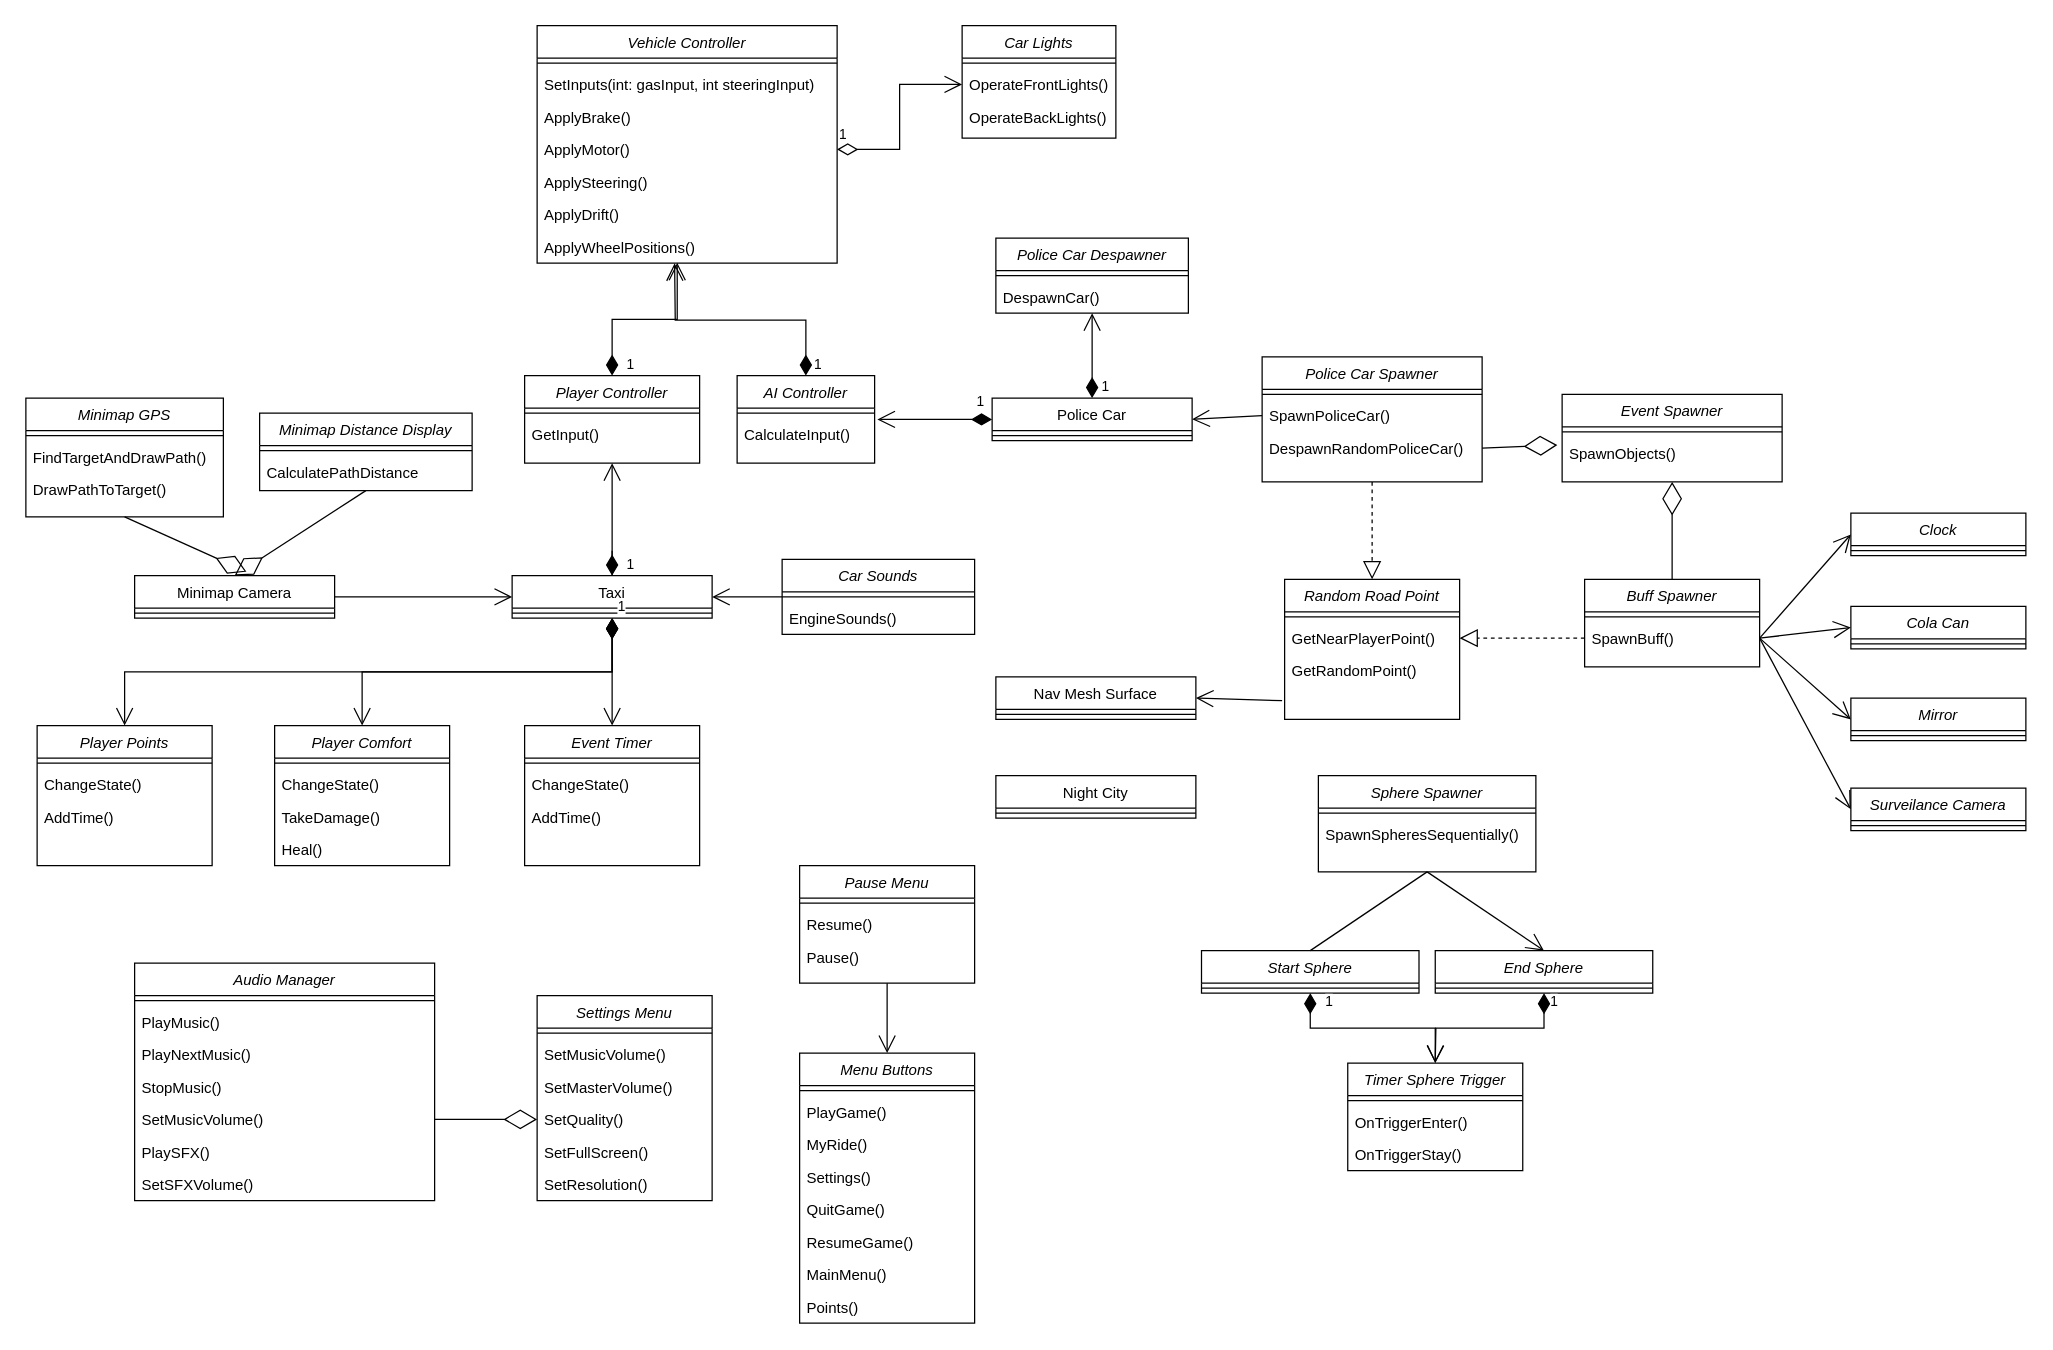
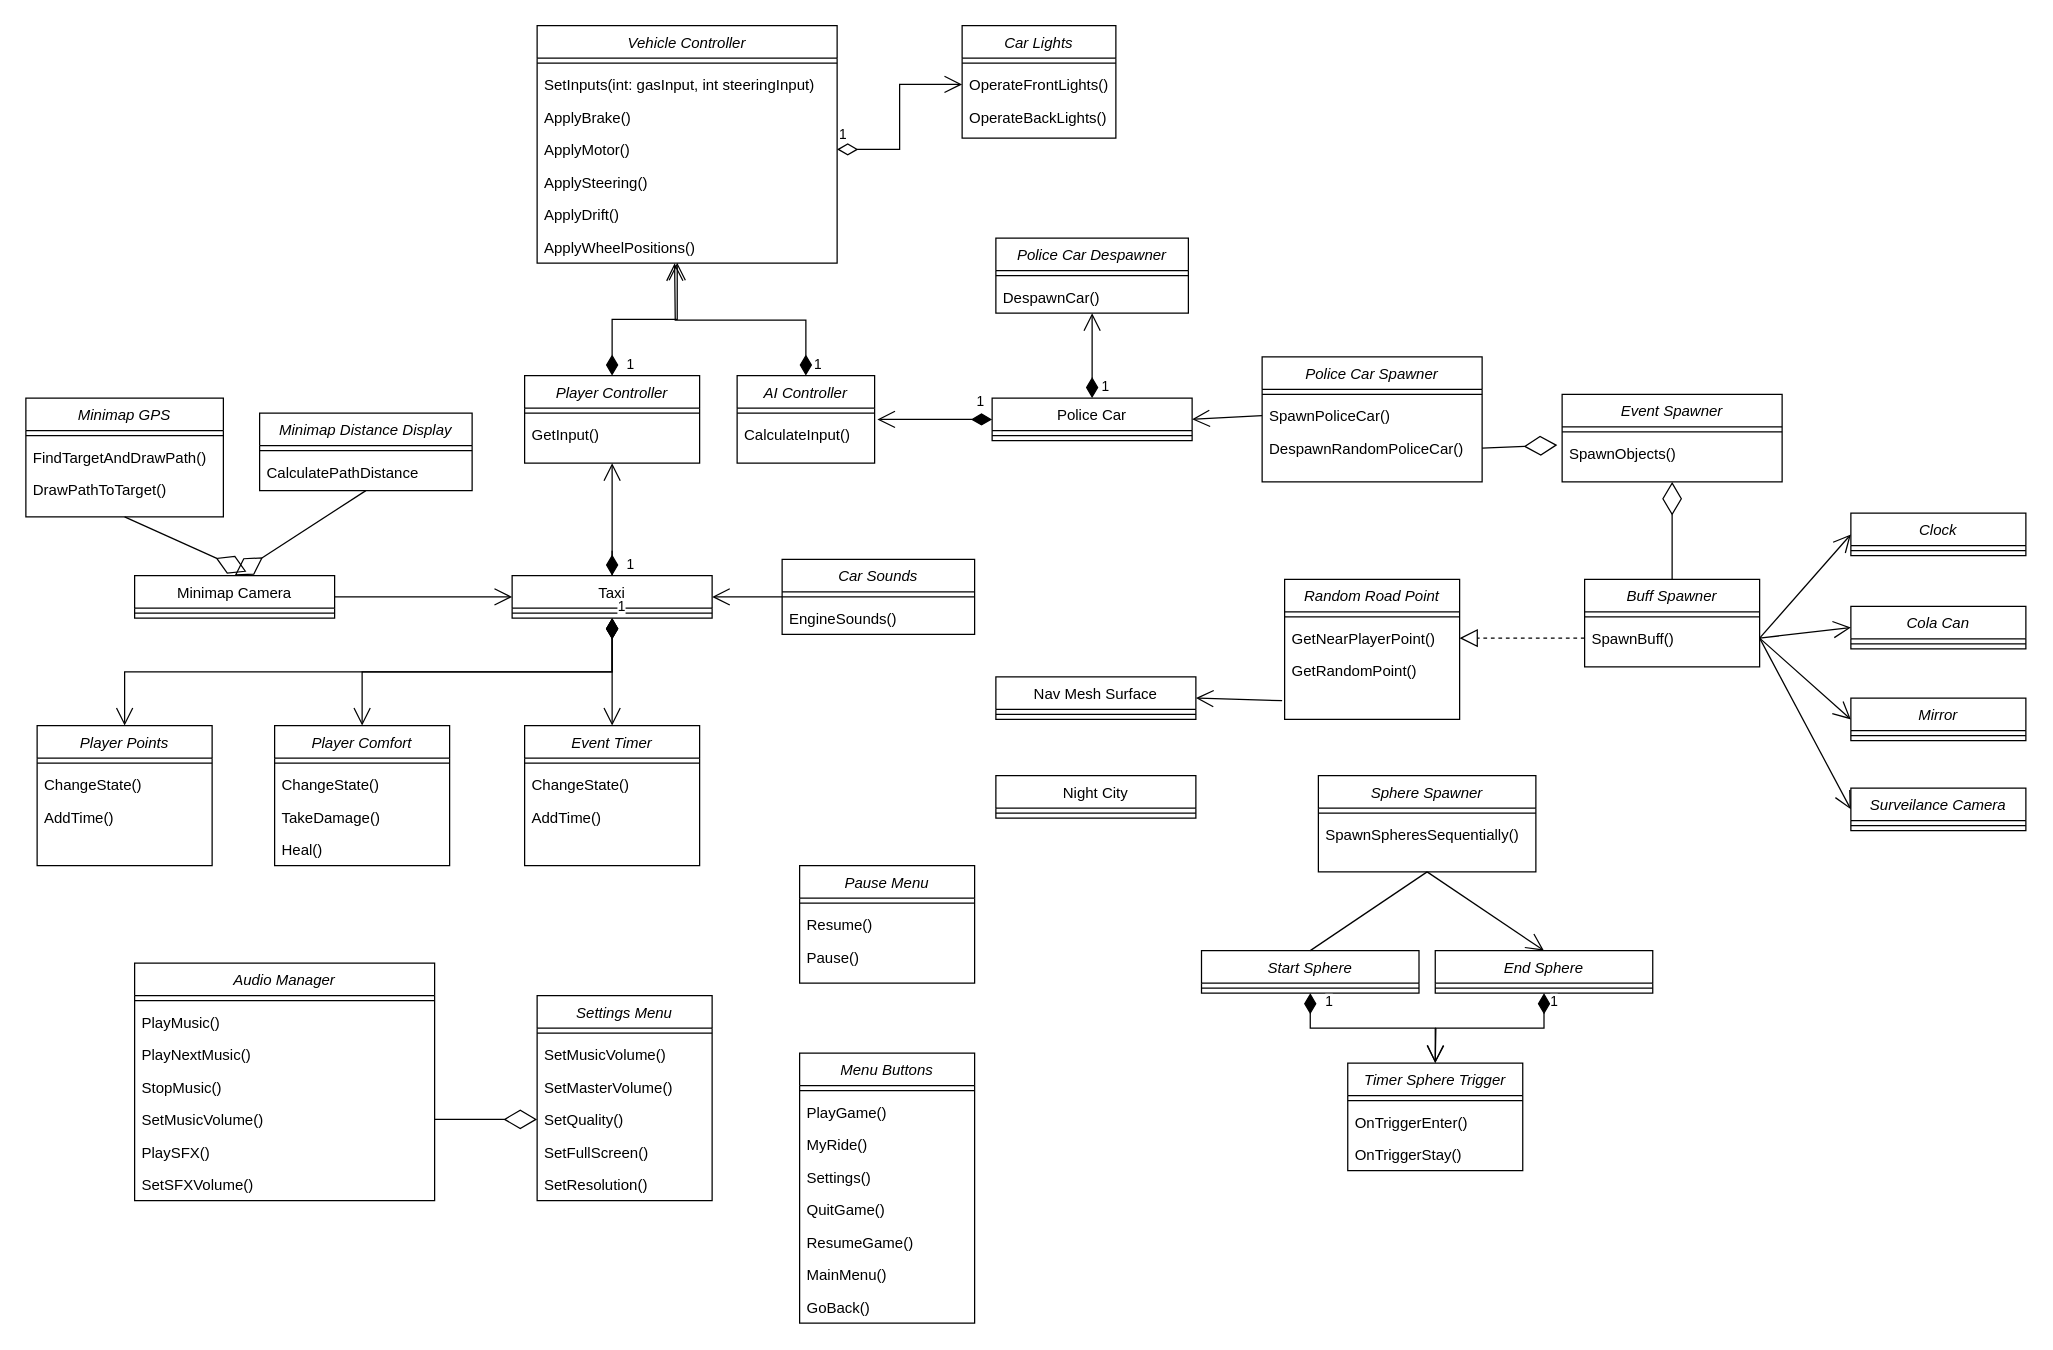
(1372, 522) -> none
(887, 1018) -> none
(838, 1308) -> (840, 1308)
